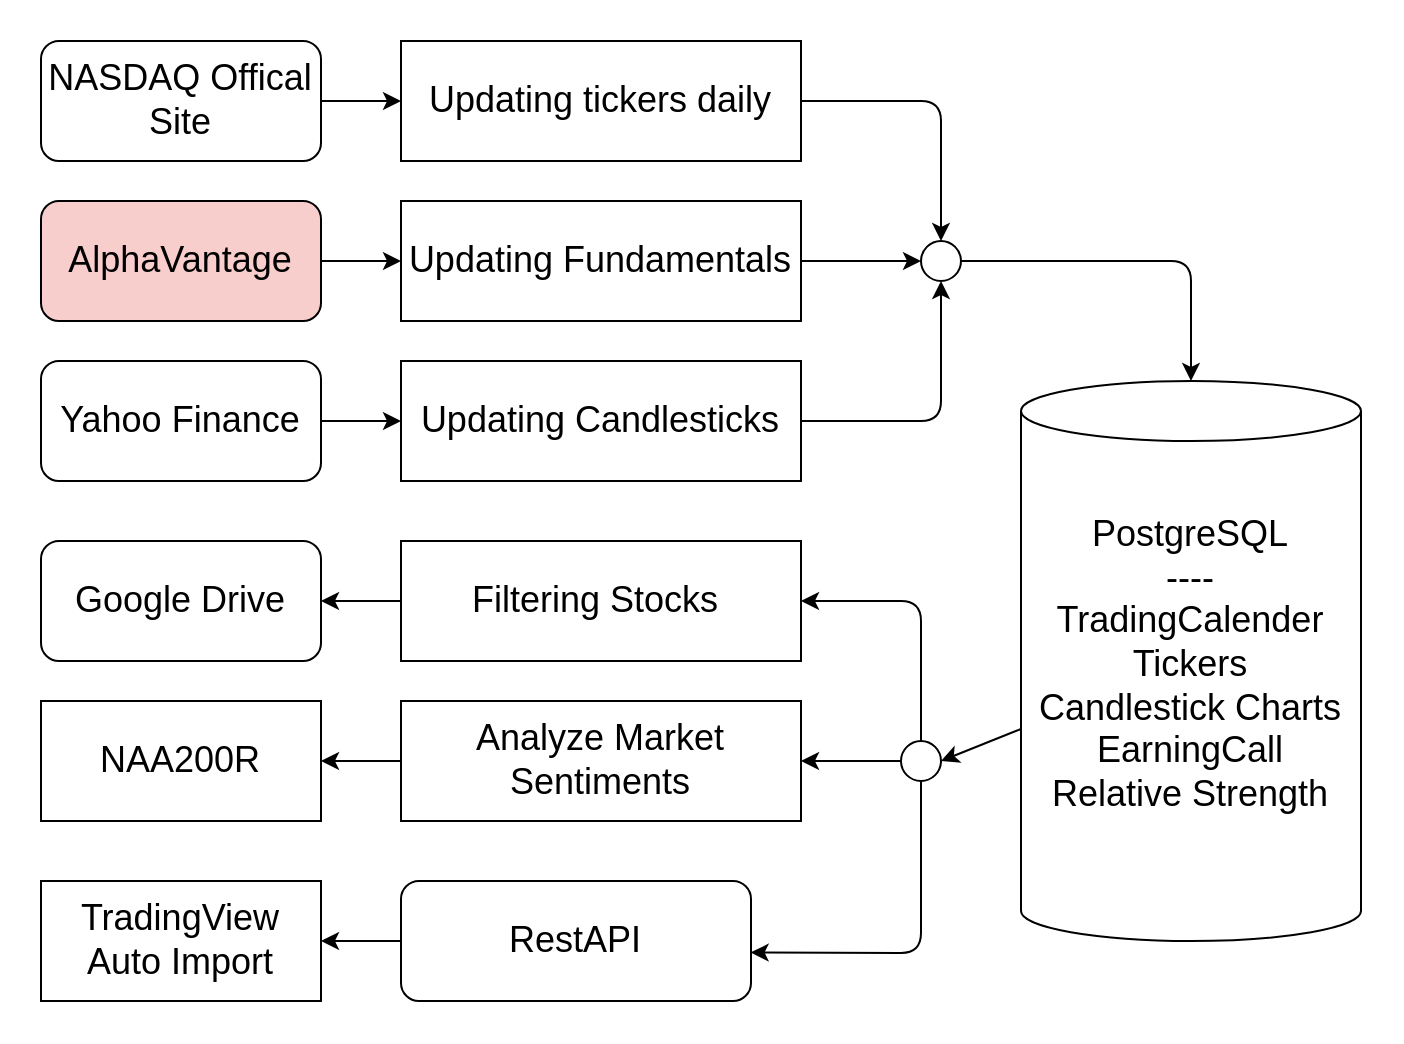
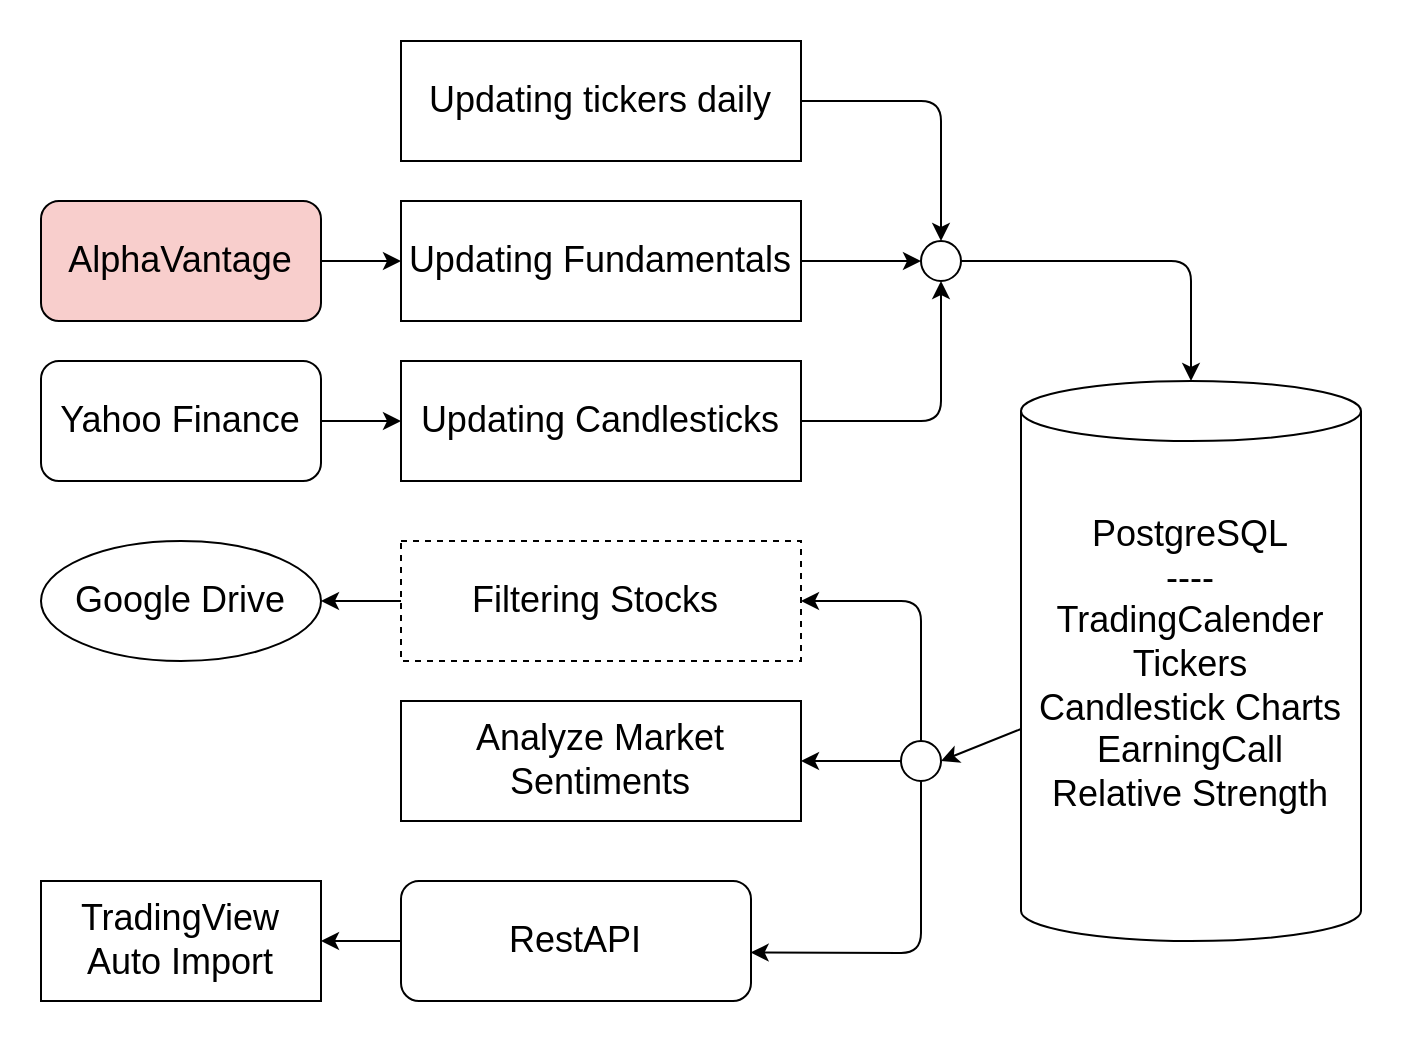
(181, 101) -> none
(354, 101) -> none
(181, 601) -> (181, 601)
(601, 601) -> (601, 601)
(181, 761) -> none
(368, 761) -> none
